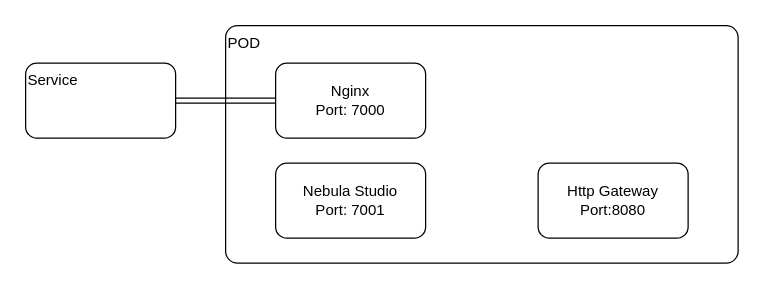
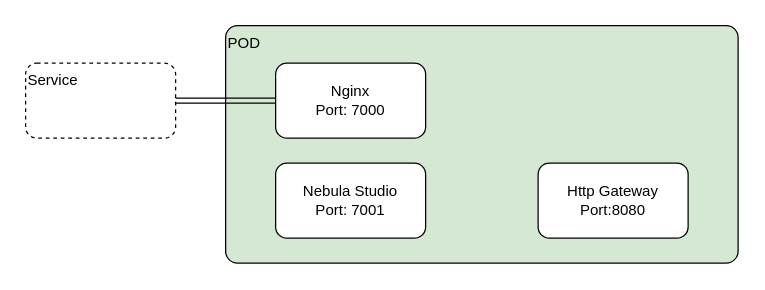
(101, 101) -> (101, 101)
(482, 144) -> (482, 144)
